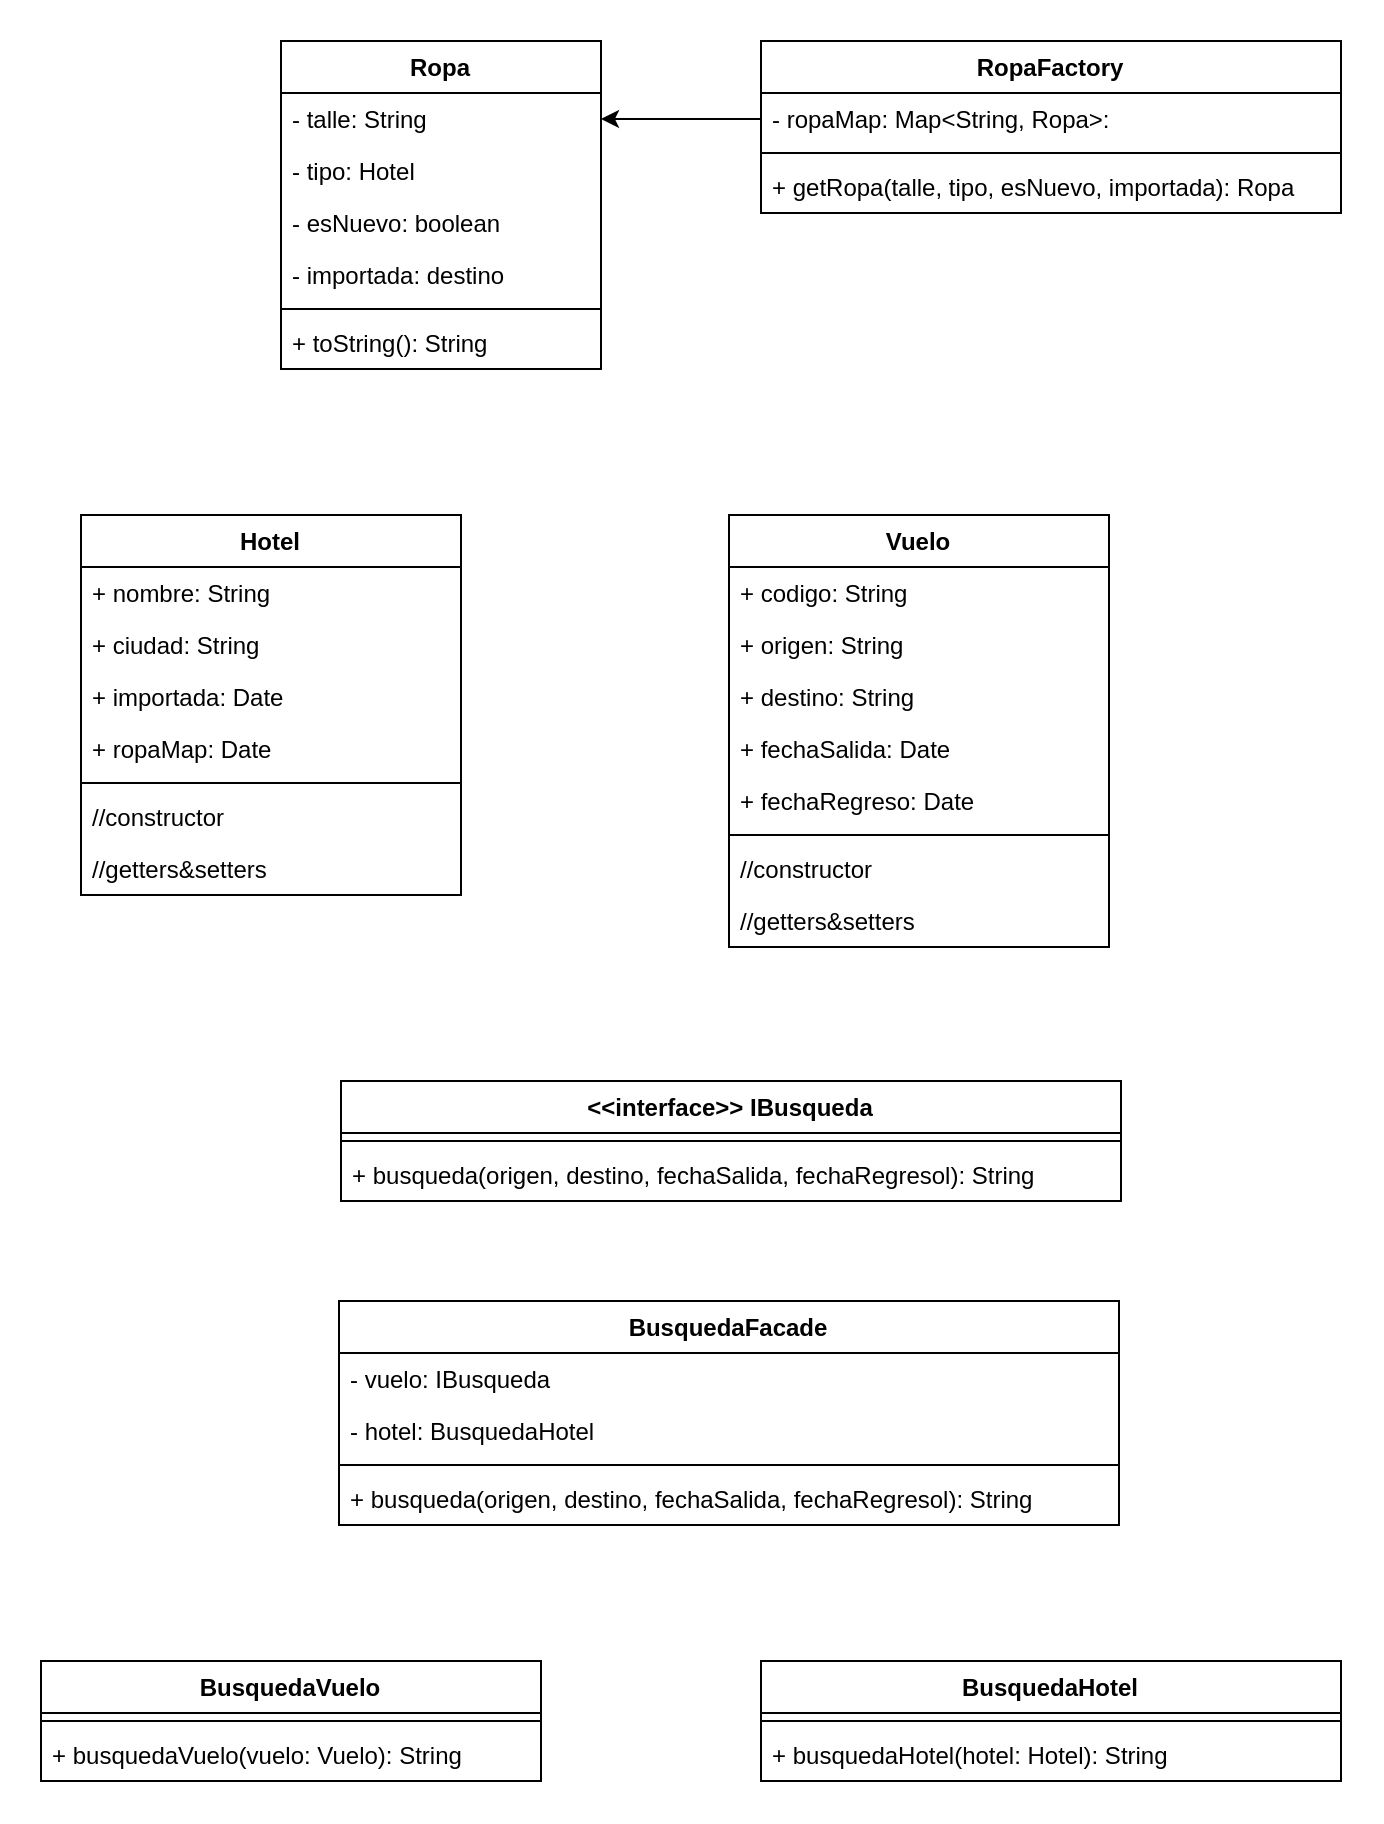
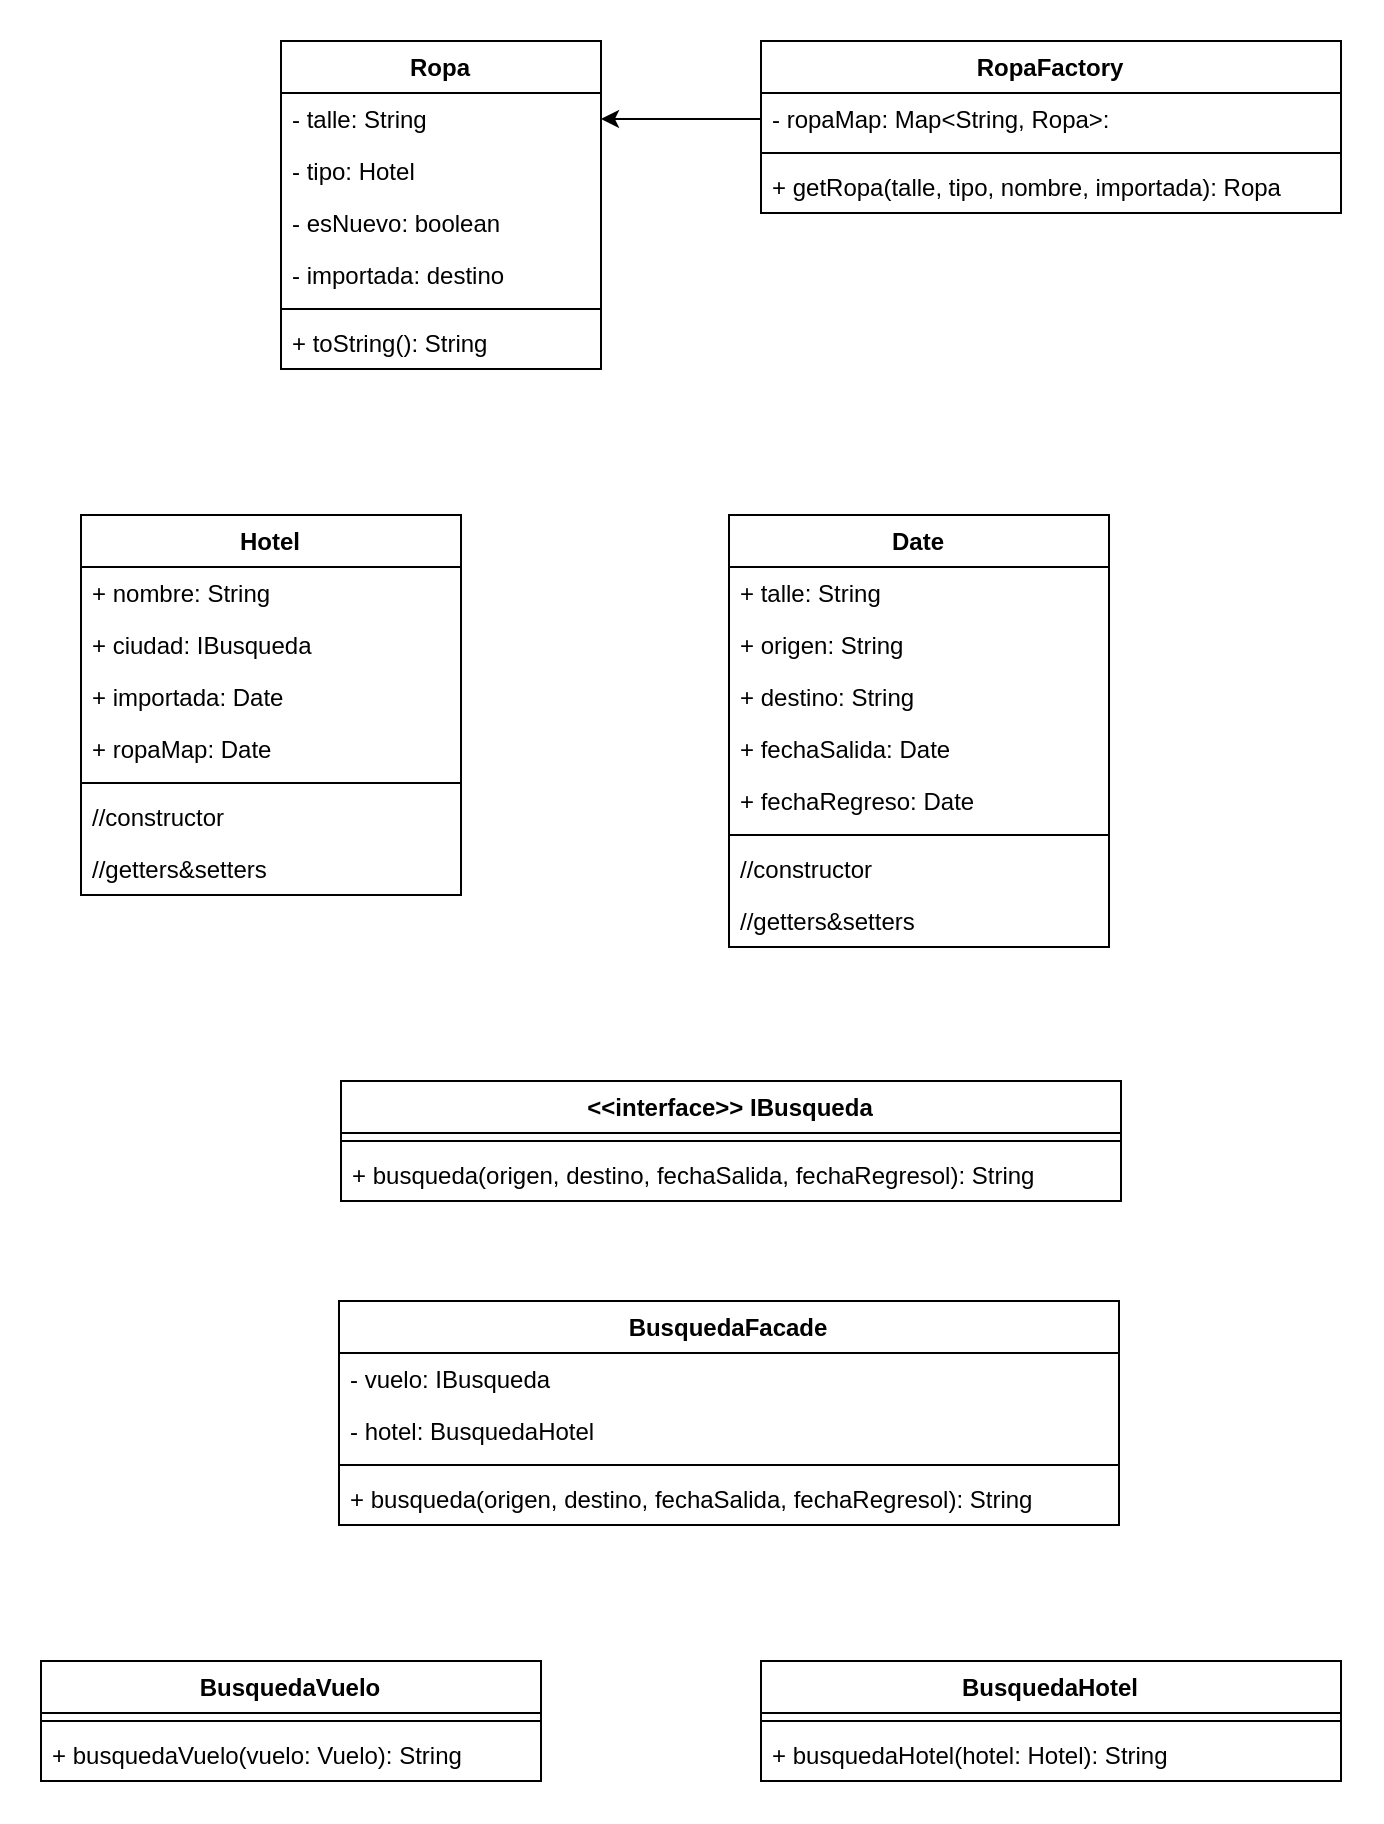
(1054, 188) -> (1047, 188)
(918, 542) -> (918, 542)
(832, 594) -> (822, 594)
(184, 646) -> (207, 646)
